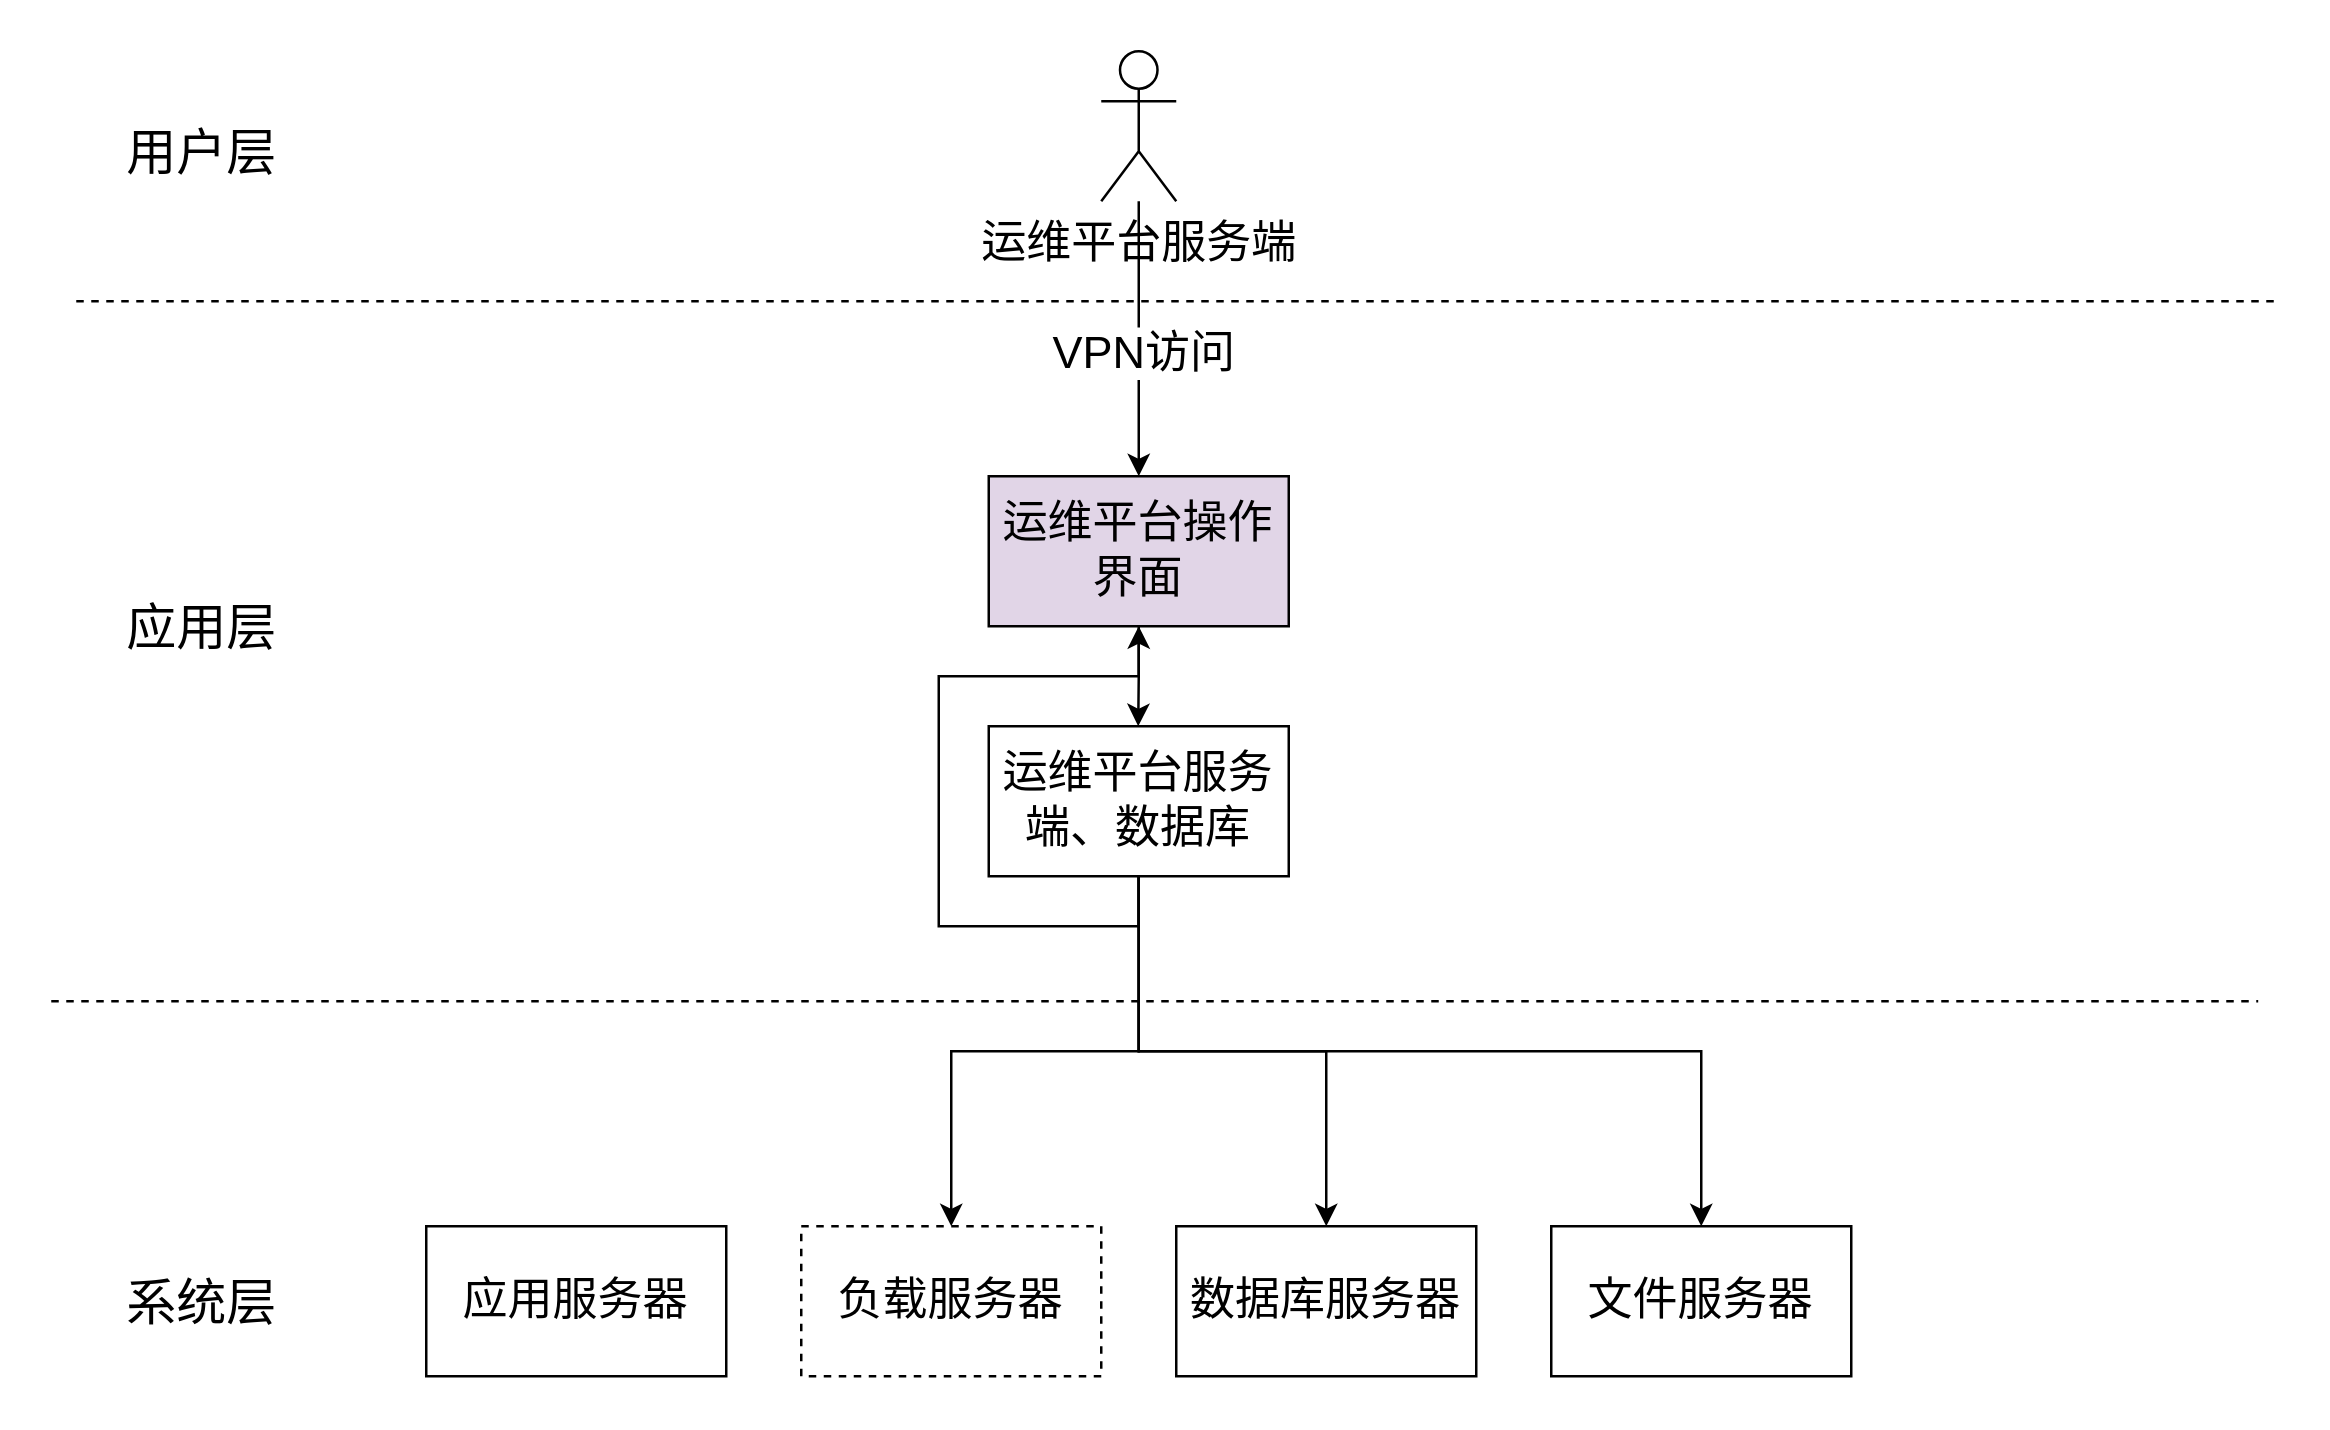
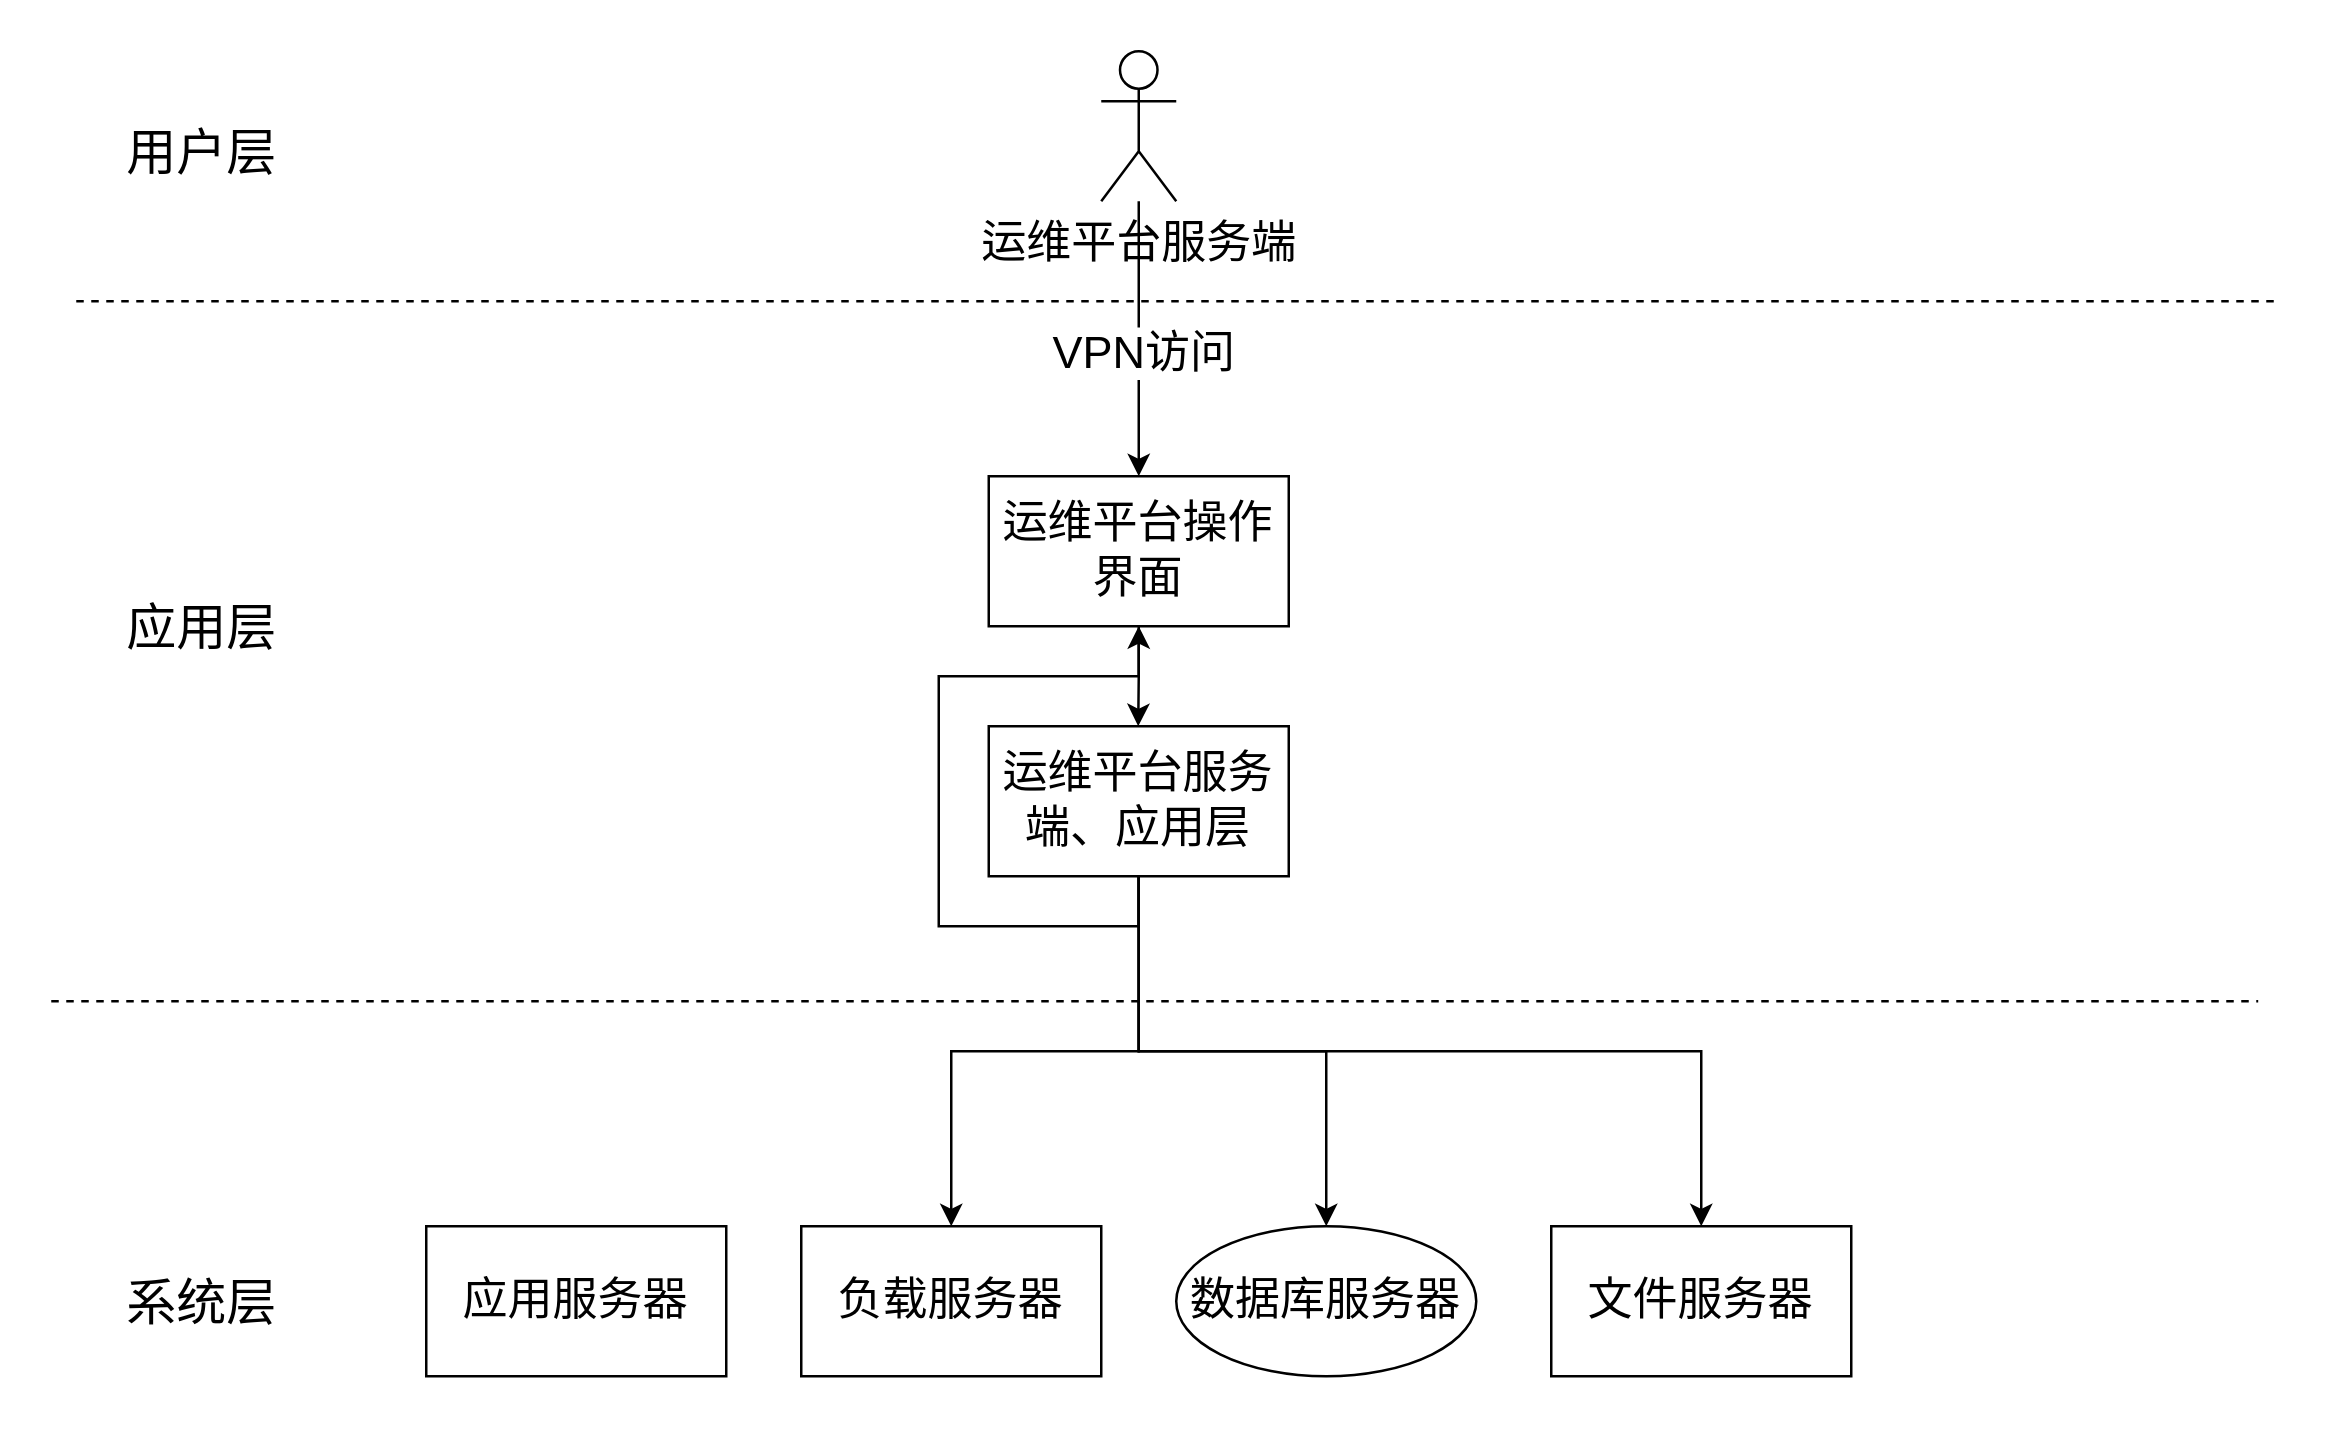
(1139, 551) -> (1139, 551)
(1139, 801) -> (1139, 801)
(951, 1301) -> (951, 1301)
(1326, 1301) -> (1326, 1301)
